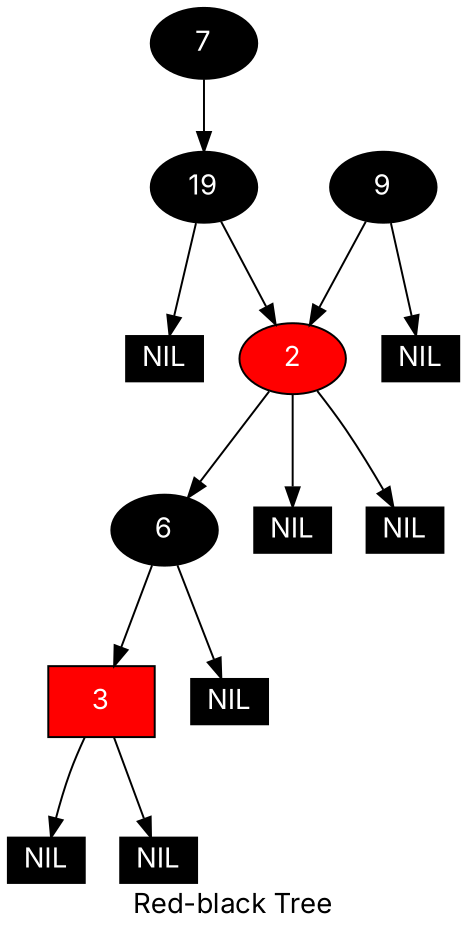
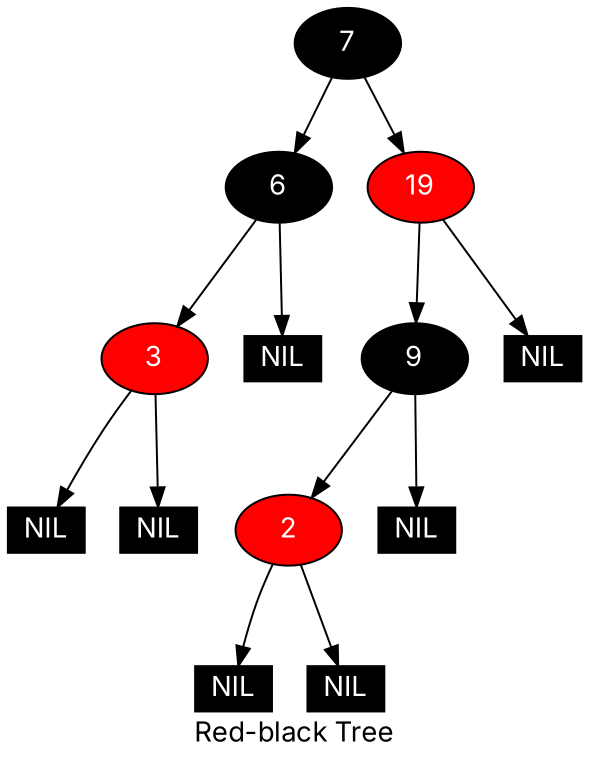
(204, 187) -> (421, 187)
(244, 264) -> (418, 263)
(235, 437) -> (318, 106)
(101, 702) -> (155, 359)
